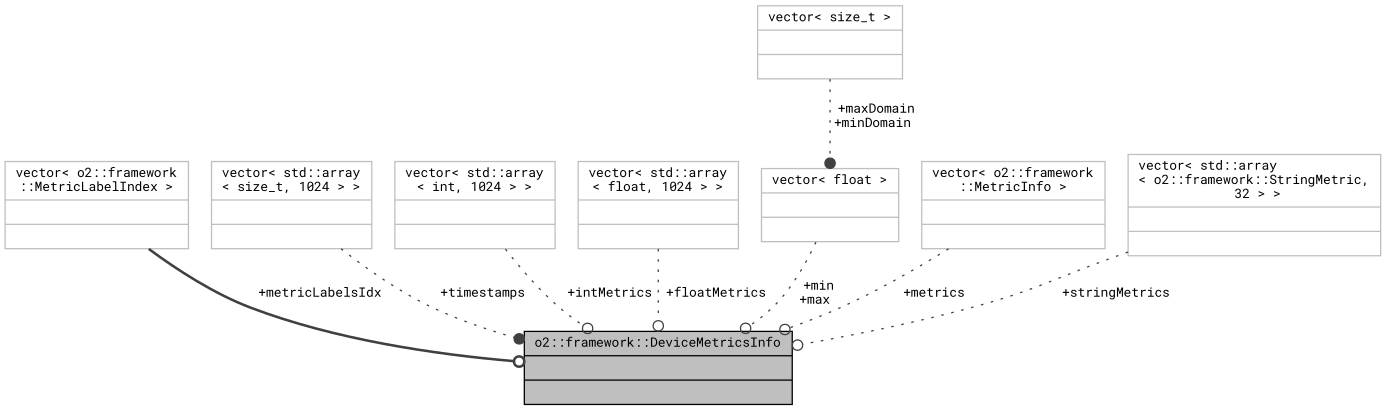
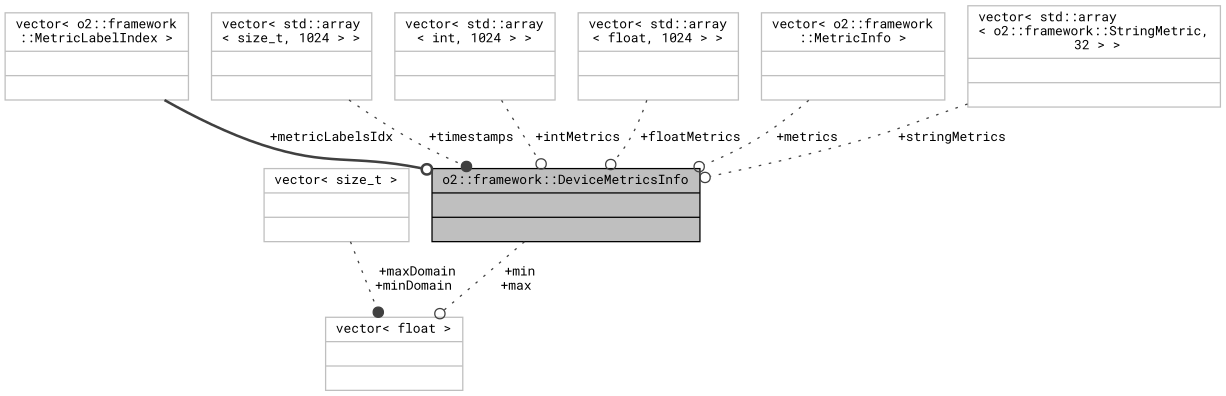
(789, 289) -> (484, 276)
